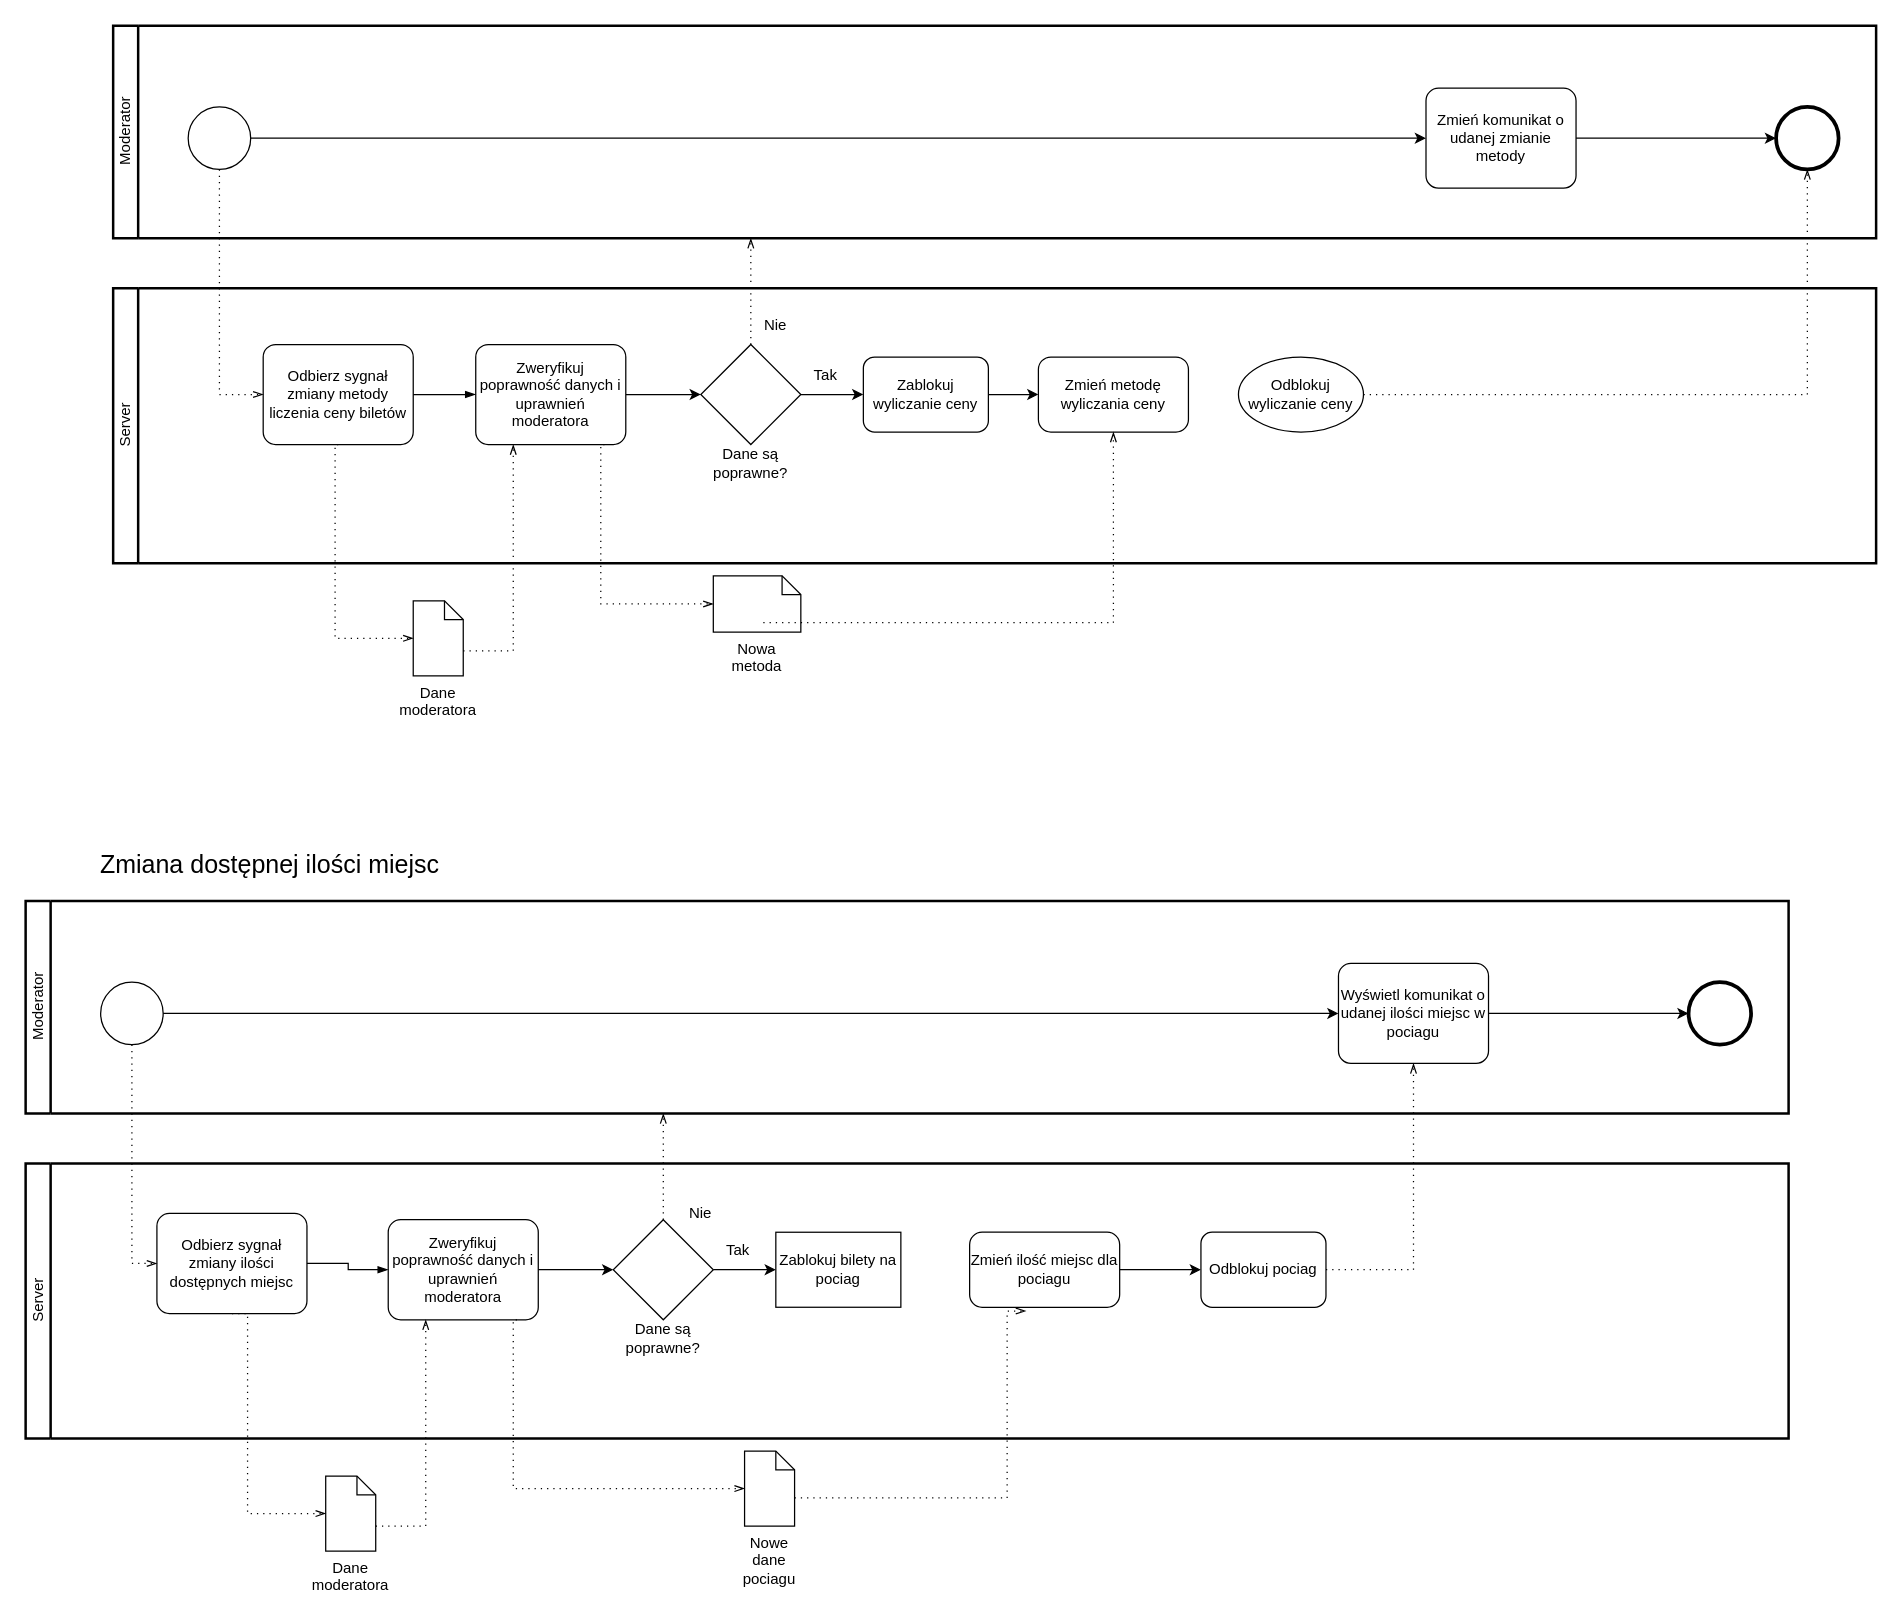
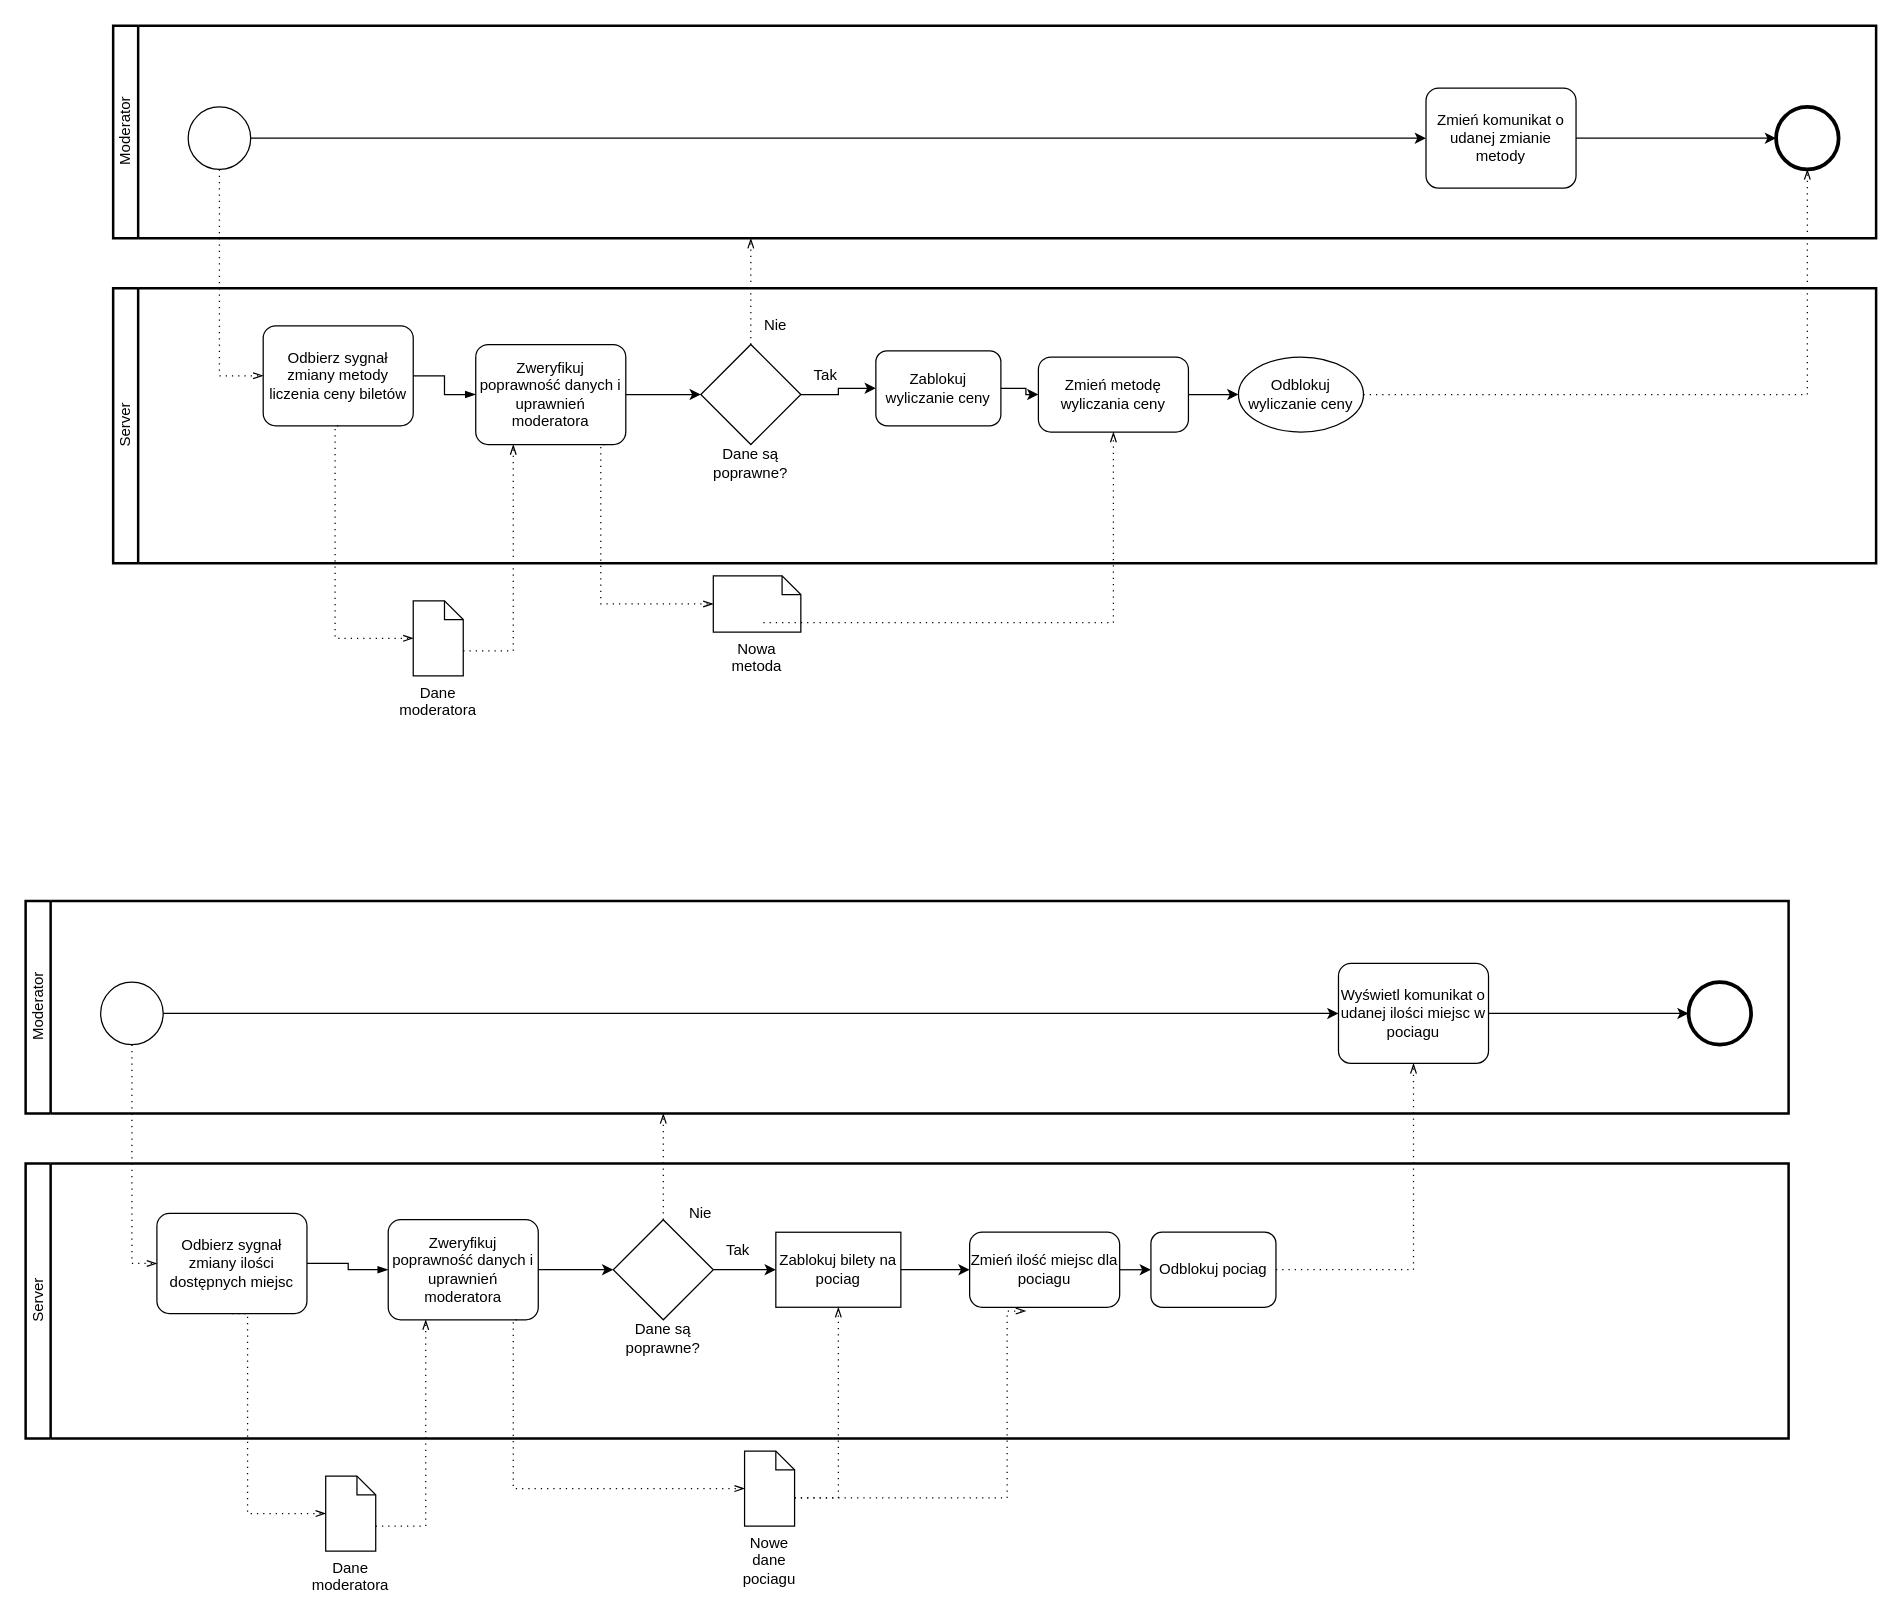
(338, 394) -> (338, 376)
(926, 394) -> (938, 388)
none -> (1209, 394)
(269, 863) -> none
none -> (931, 1269)
(1263, 1269) -> (1213, 1269)
none -> (838, 1403)
